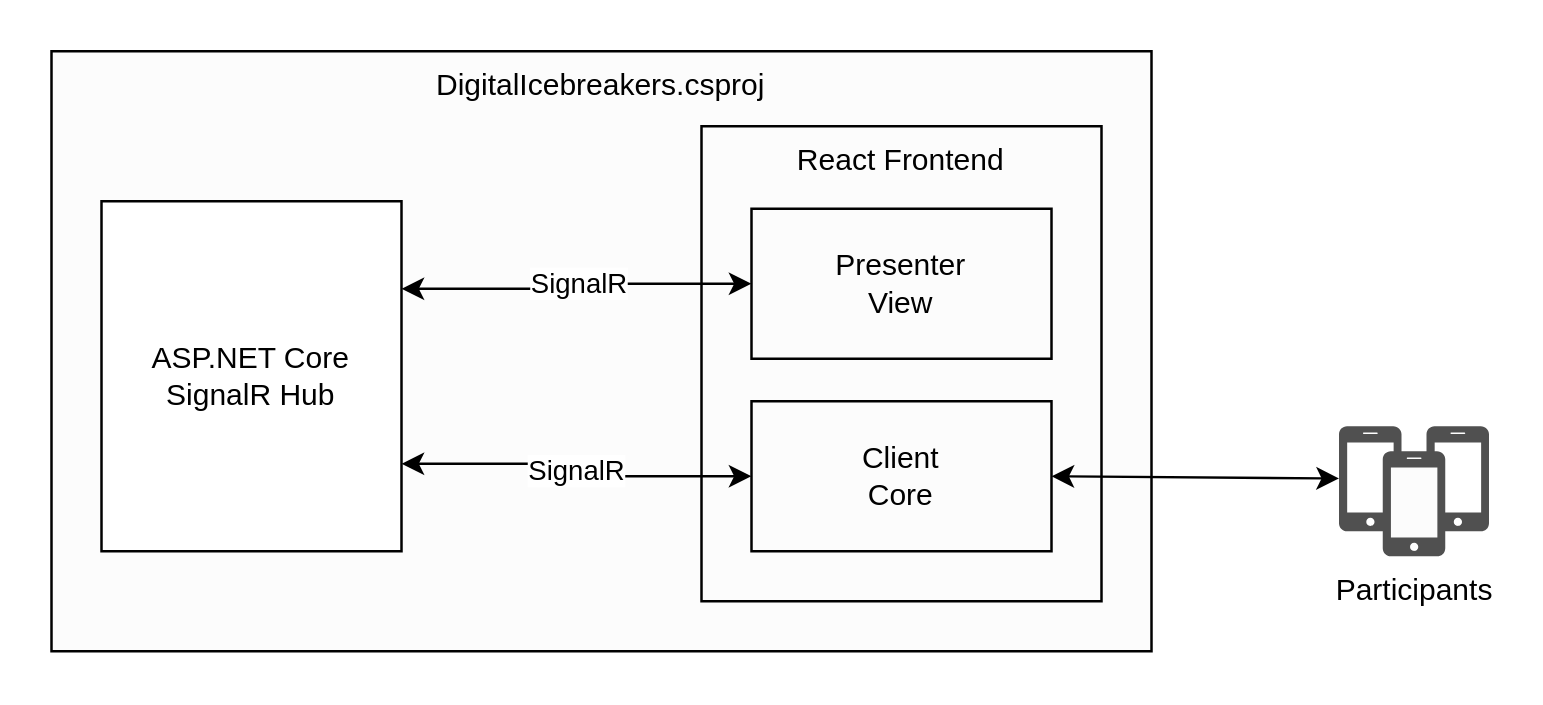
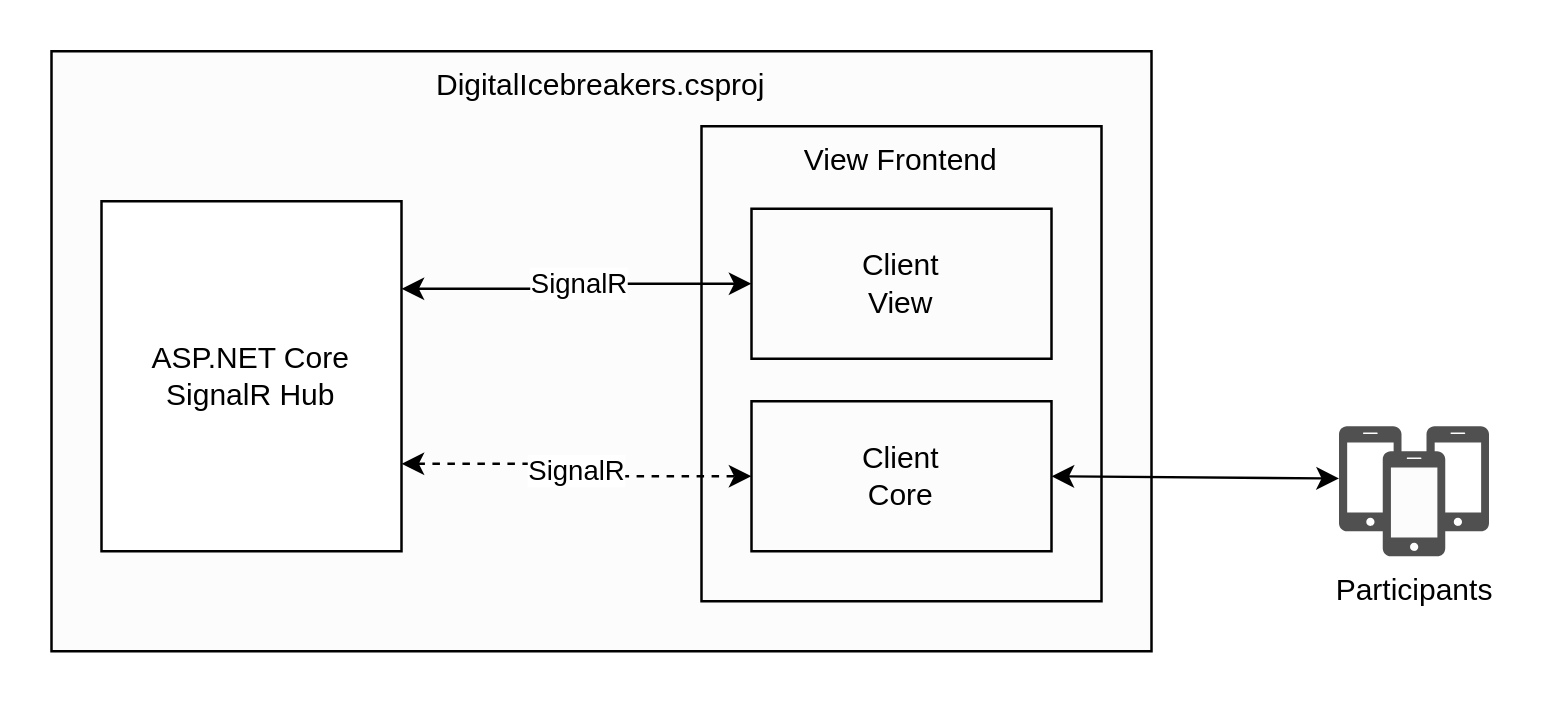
(901, 162) -> (901, 162)
(901, 284) -> (901, 284)
(677, 476) -> (677, 476)
